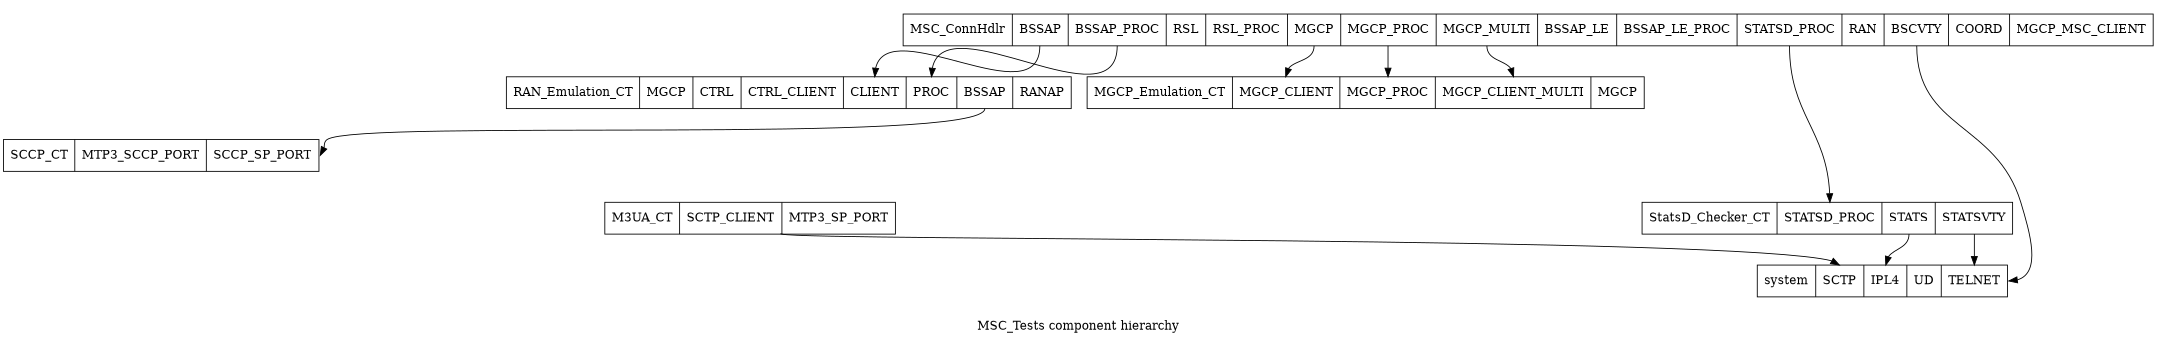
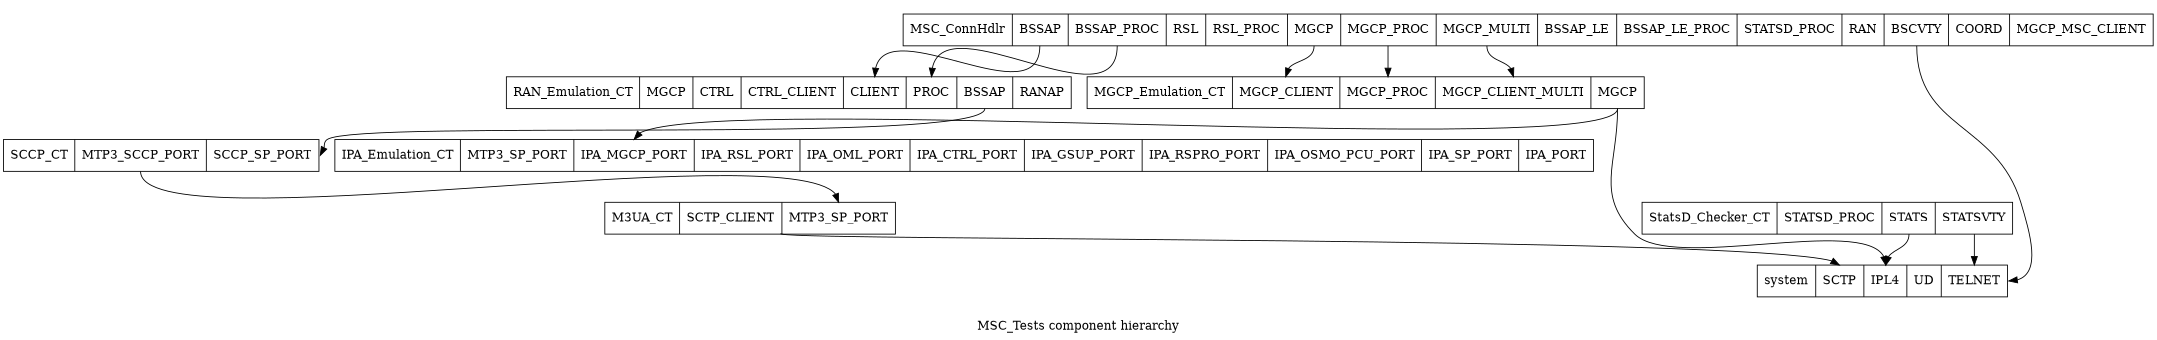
(1808, 120) -> none
none -> (964, 155)
none -> (486, 187)
none -> (1733, 246)
